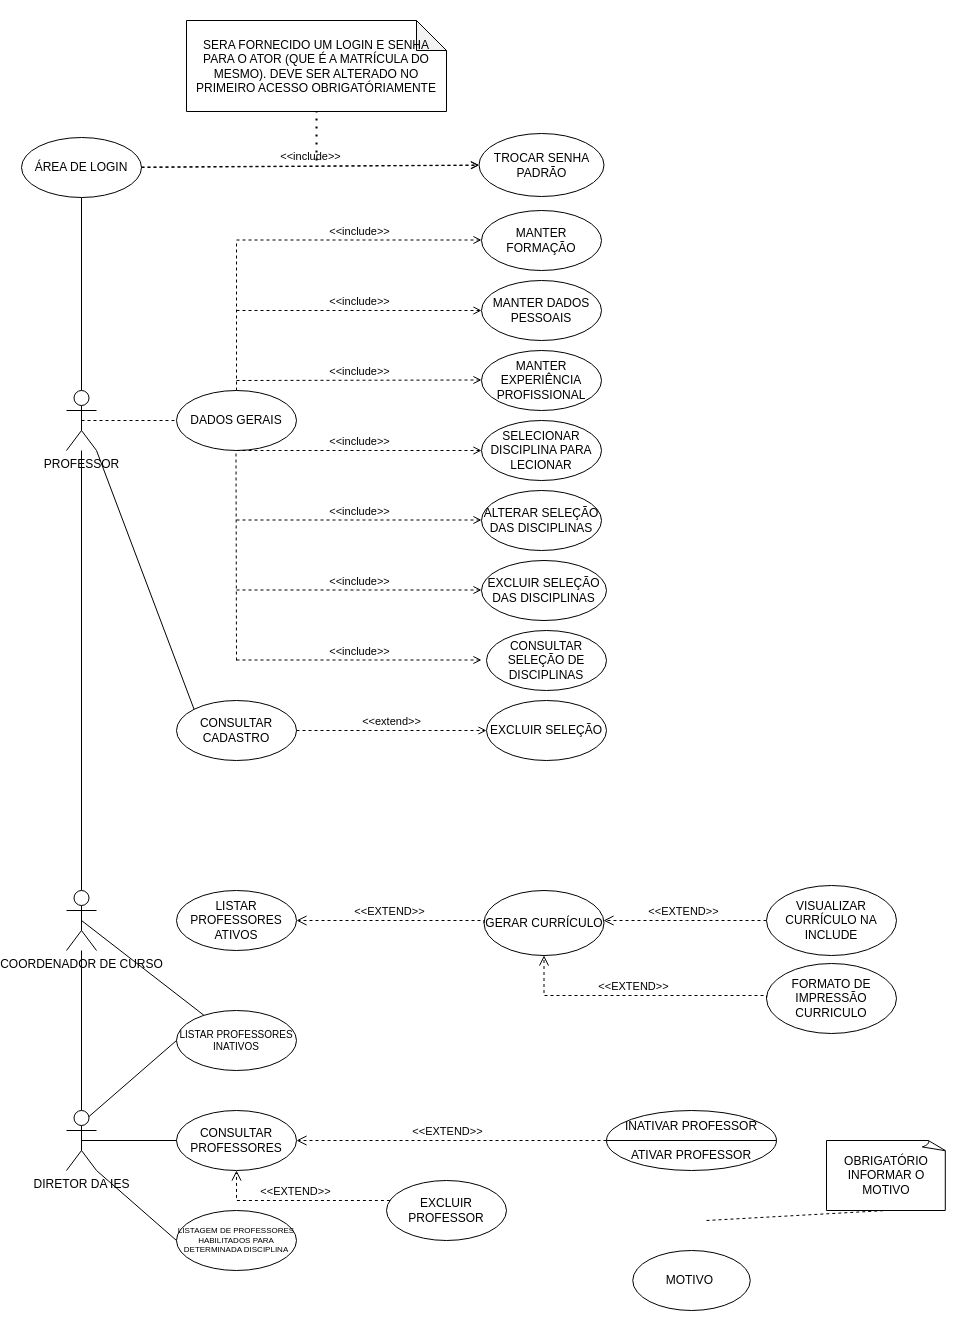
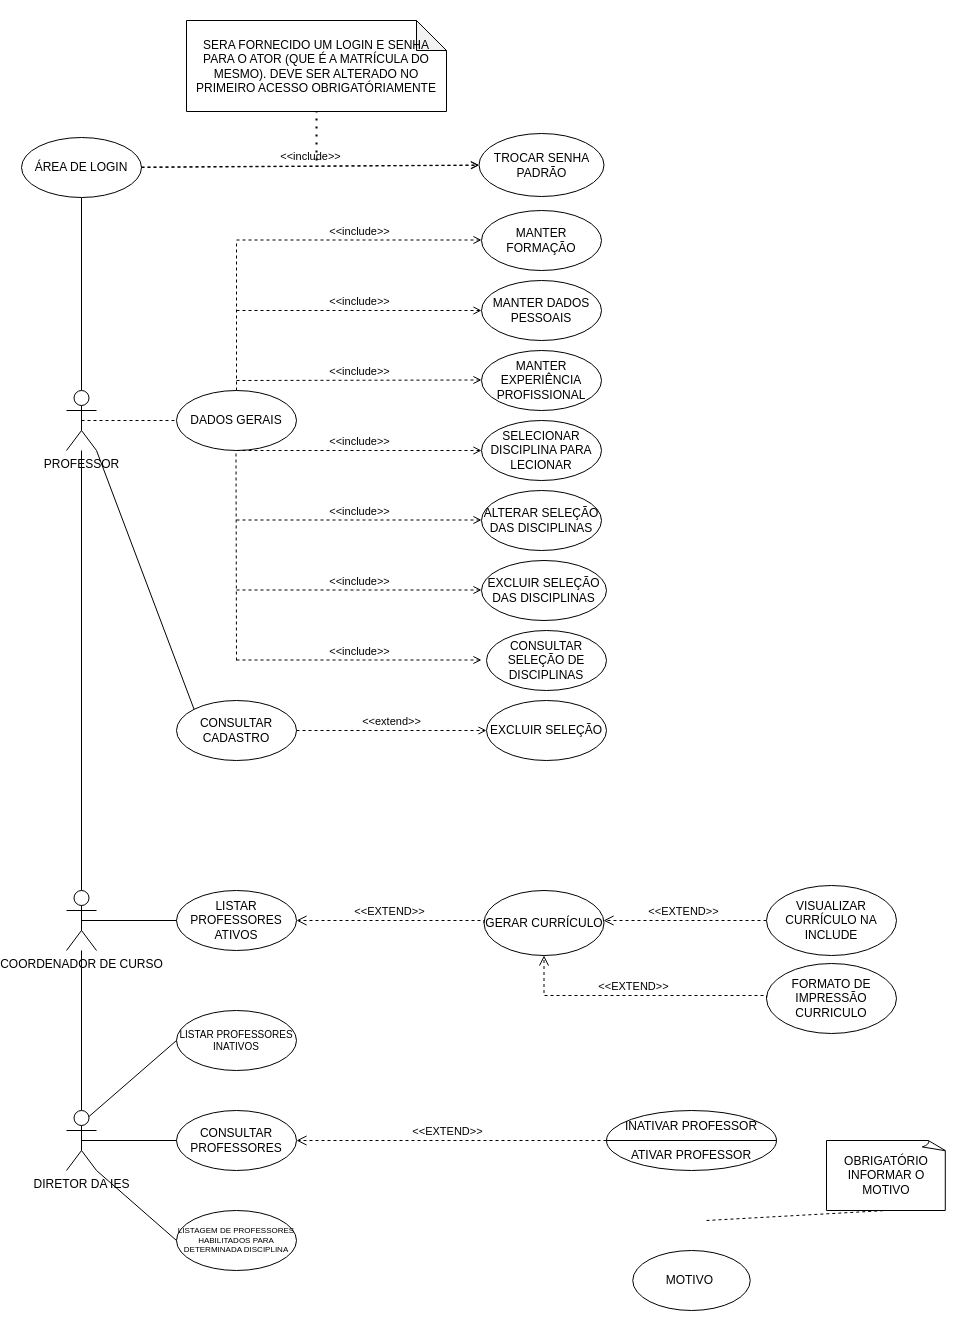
(144, 969) -> (130, 921)
(300, 1201) -> none
(447, 1211) -> none
